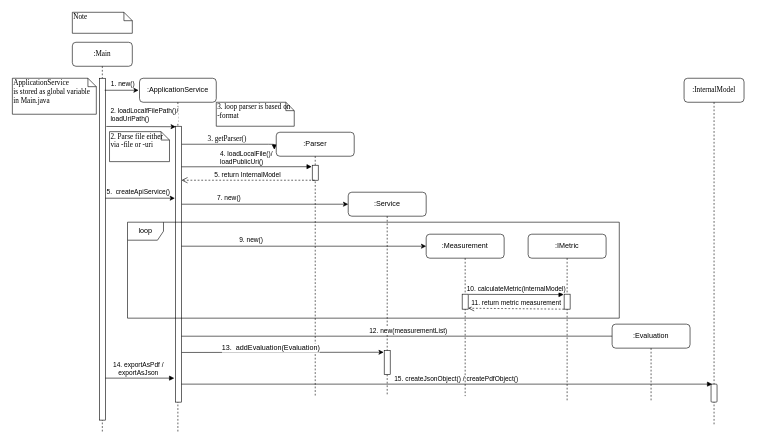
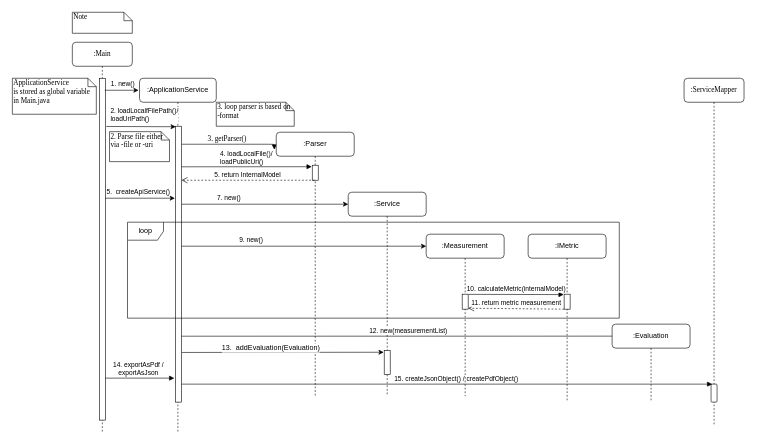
(714, 90) -> (714, 90)
